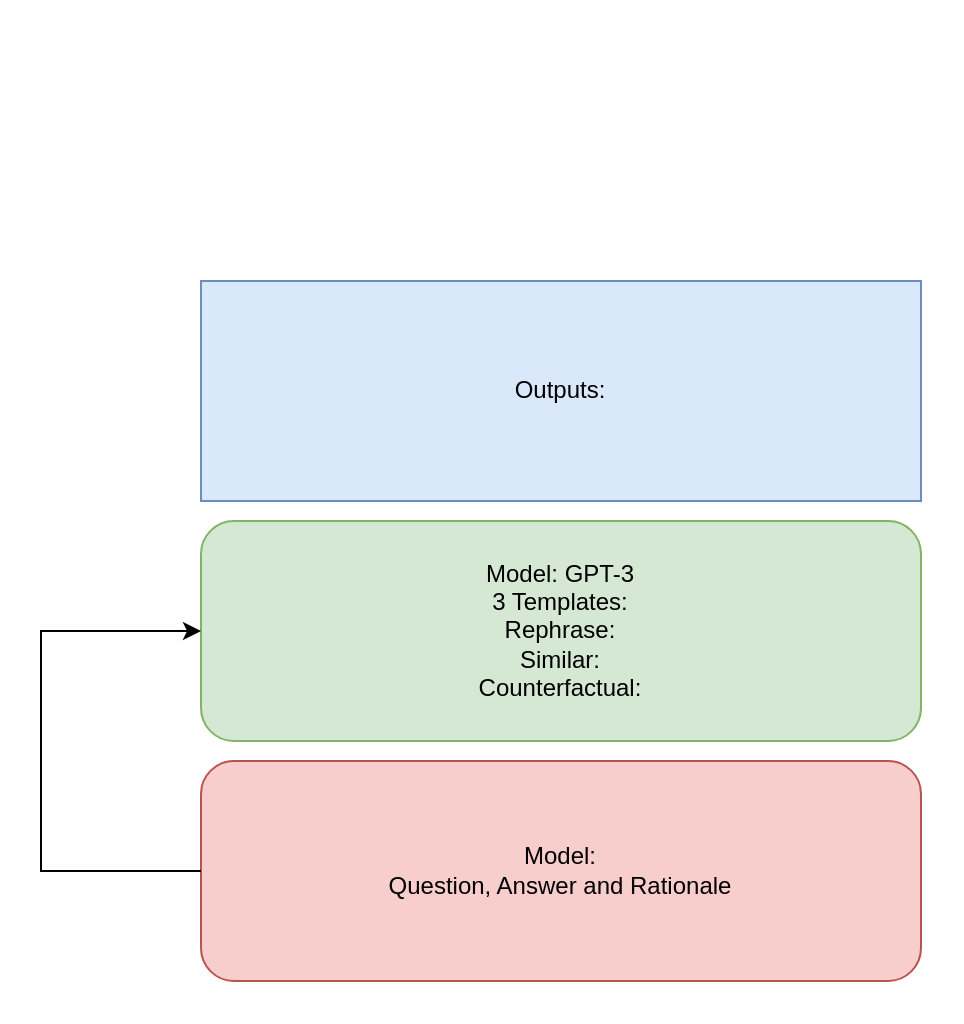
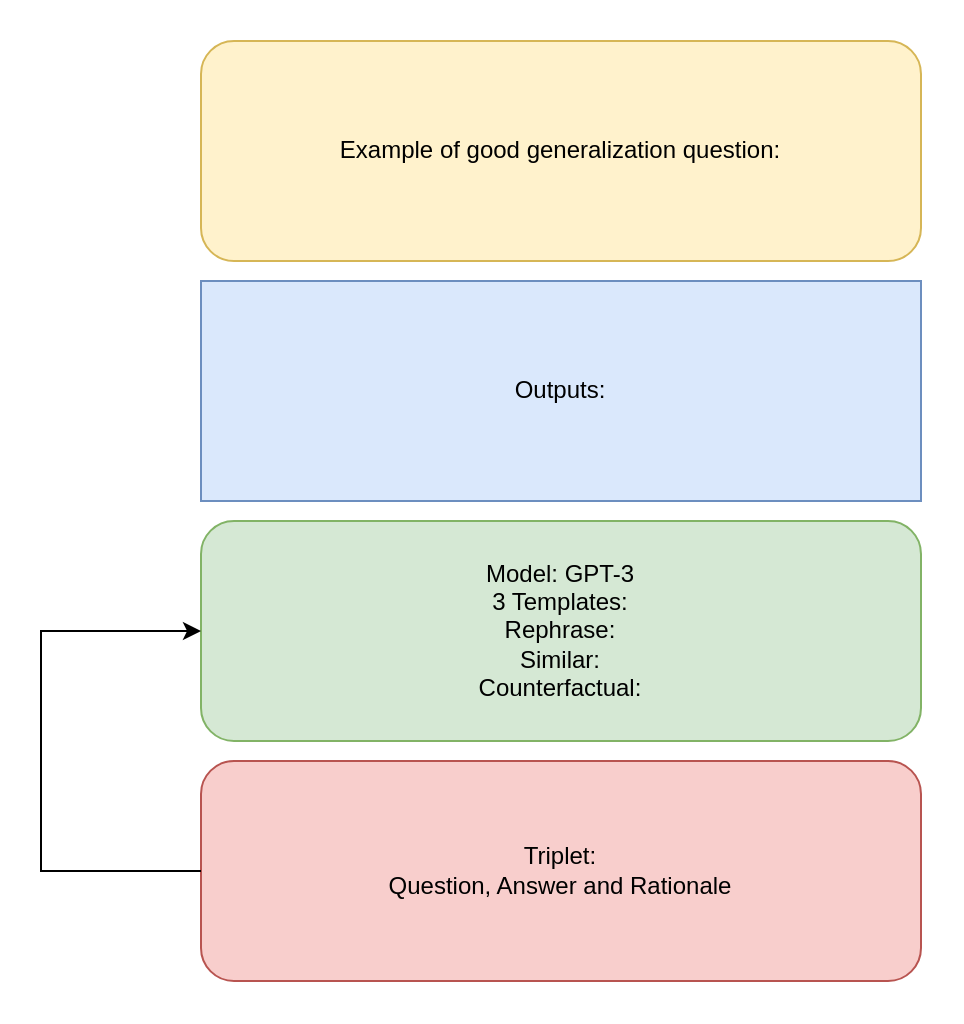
none -> (561, 151)
(561, 871) -> (561, 871)
